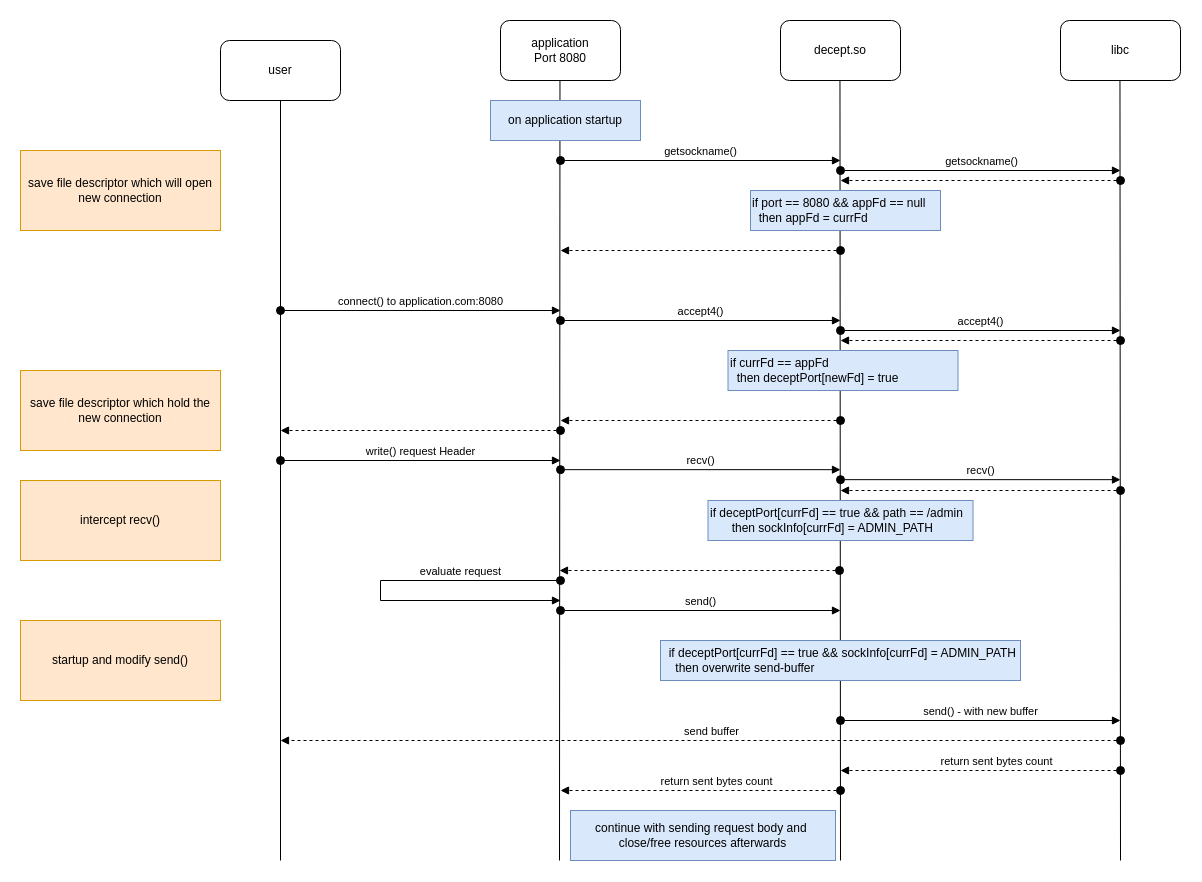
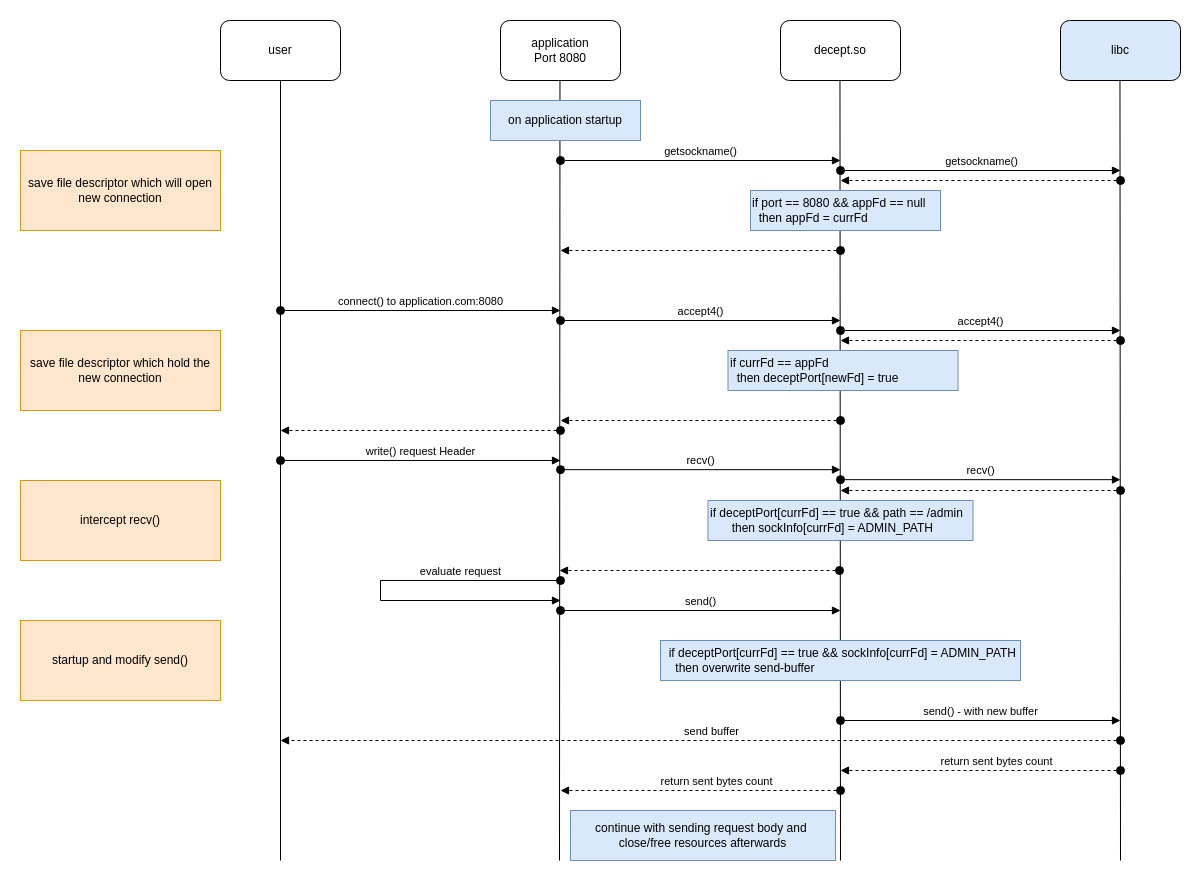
(1121, 51) -> (1121, 51)
(281, 71) -> (281, 51)
(121, 411) -> (121, 371)
